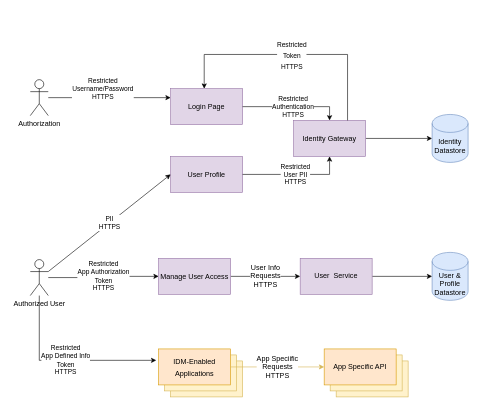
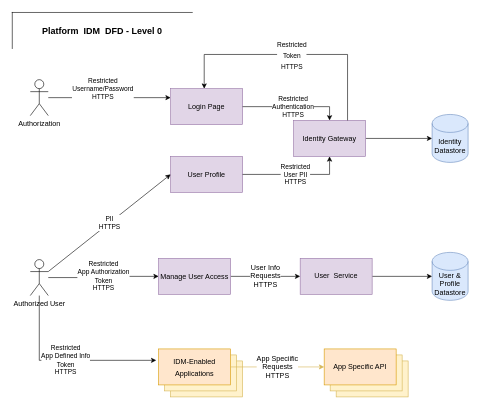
none -> (102, 30)
